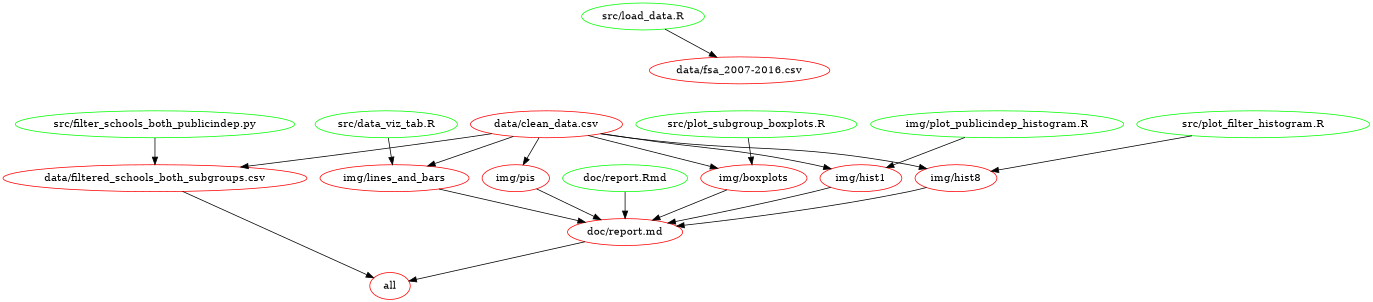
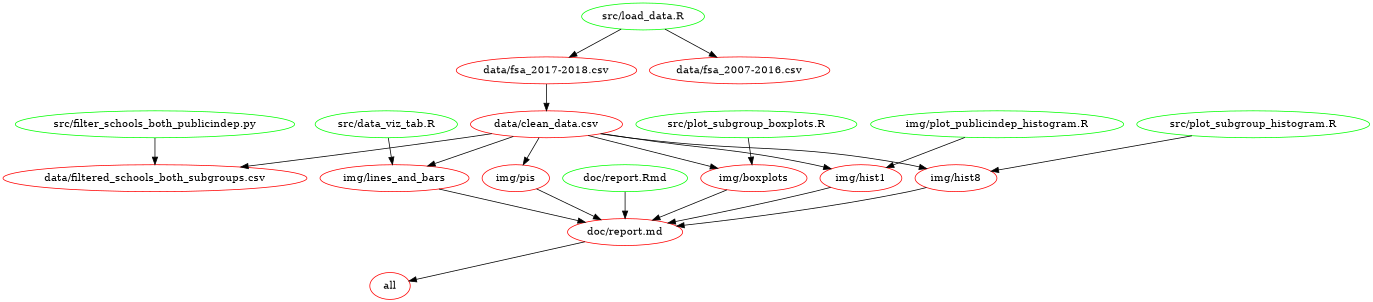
none -> (546, 70)
(1253, 124) -> (1253, 124)
(275, 233) -> none
